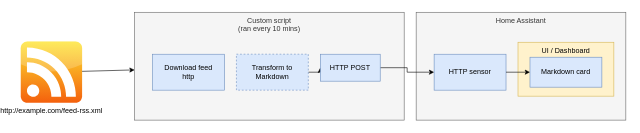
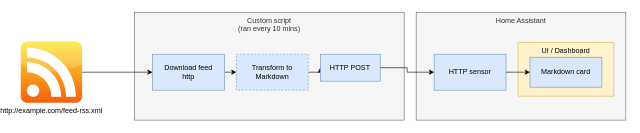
(112, 71) -> (112, 72)
none -> (230, 72)
